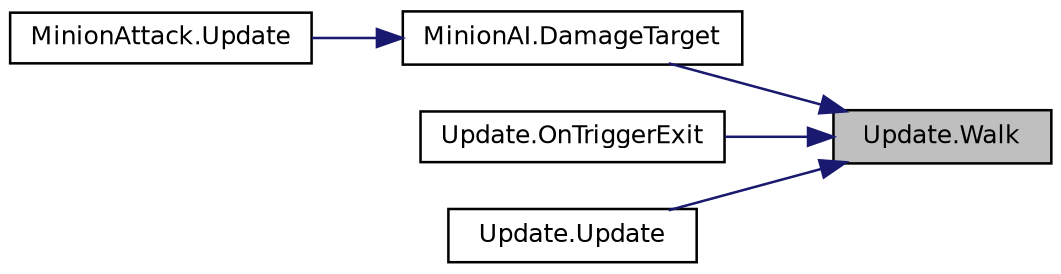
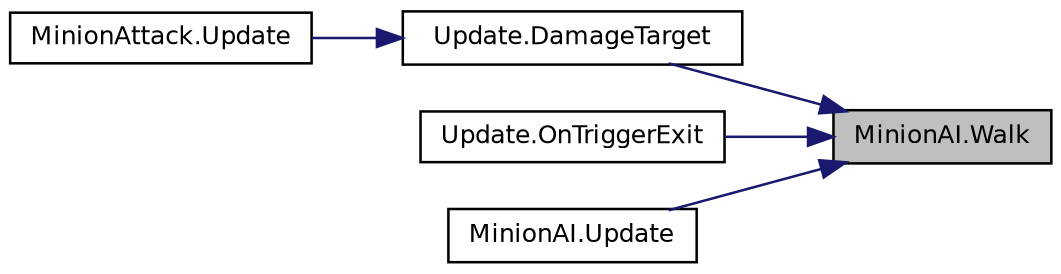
(573, 38) -> (573, 38)
(942, 137) -> (942, 137)
(573, 236) -> (573, 236)
